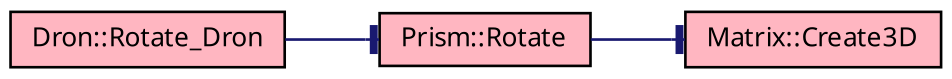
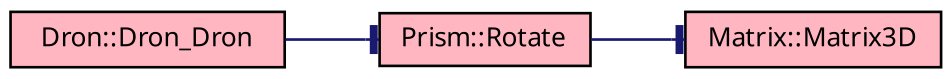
(148, 40) -> (148, 40)
(813, 40) -> (813, 40)
